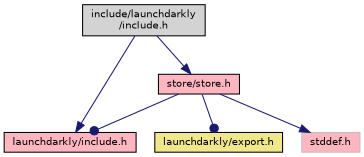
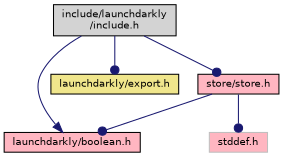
(170, 51) -> (179, 53)
(207, 109) -> (115, 51)
(260, 111) -> (238, 109)
(70, 142) -> (72, 142)
